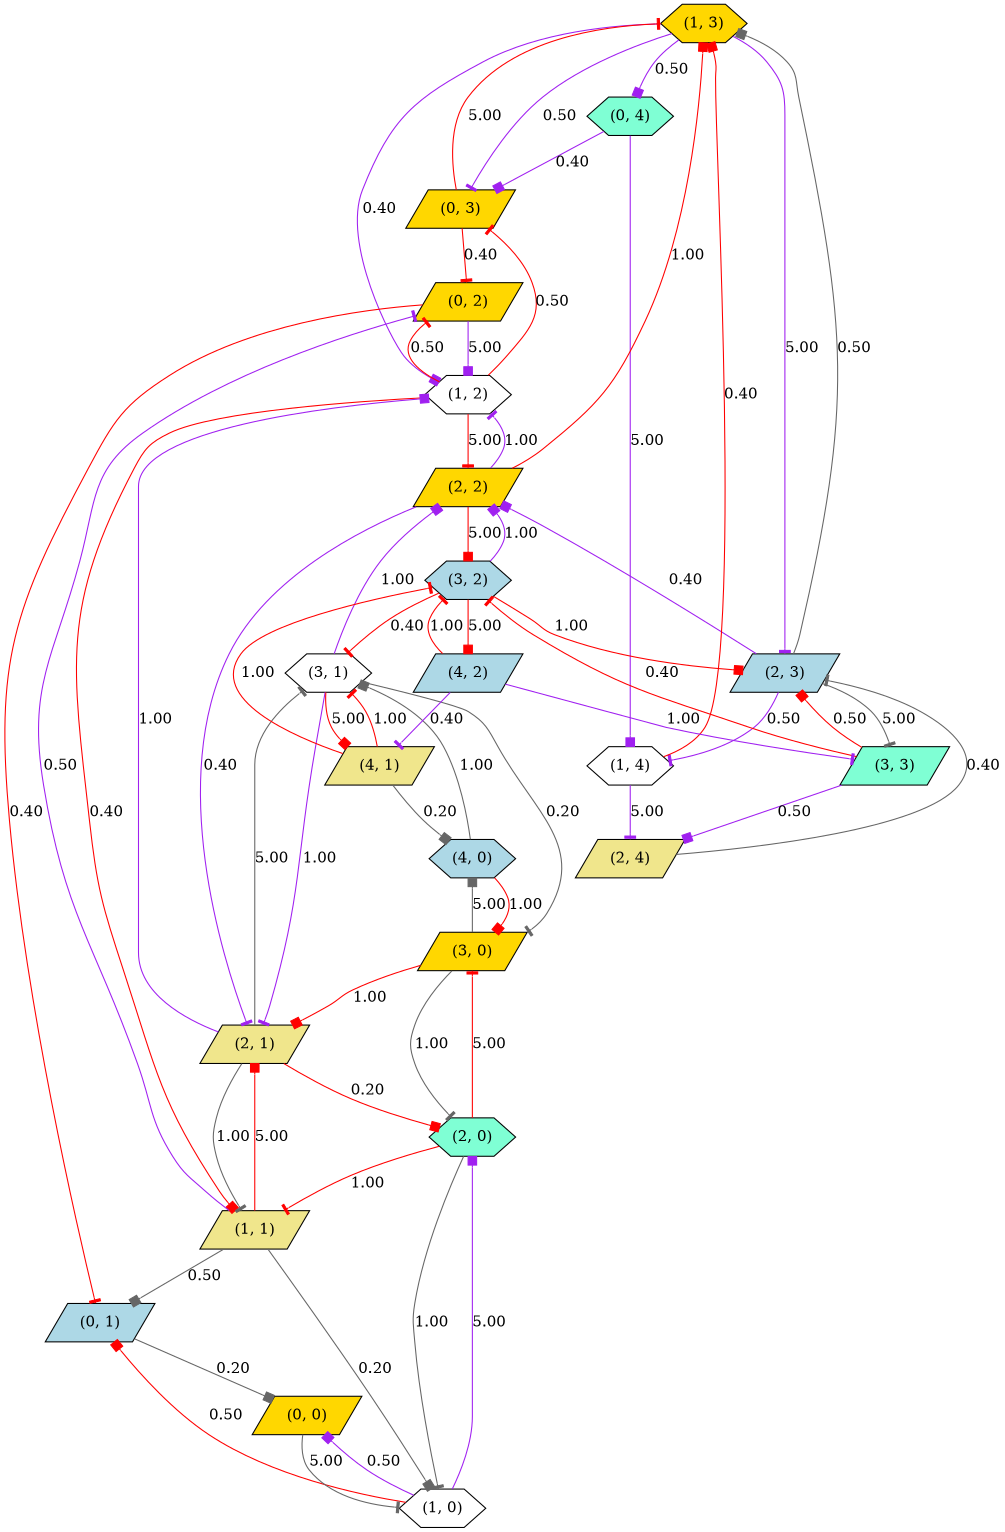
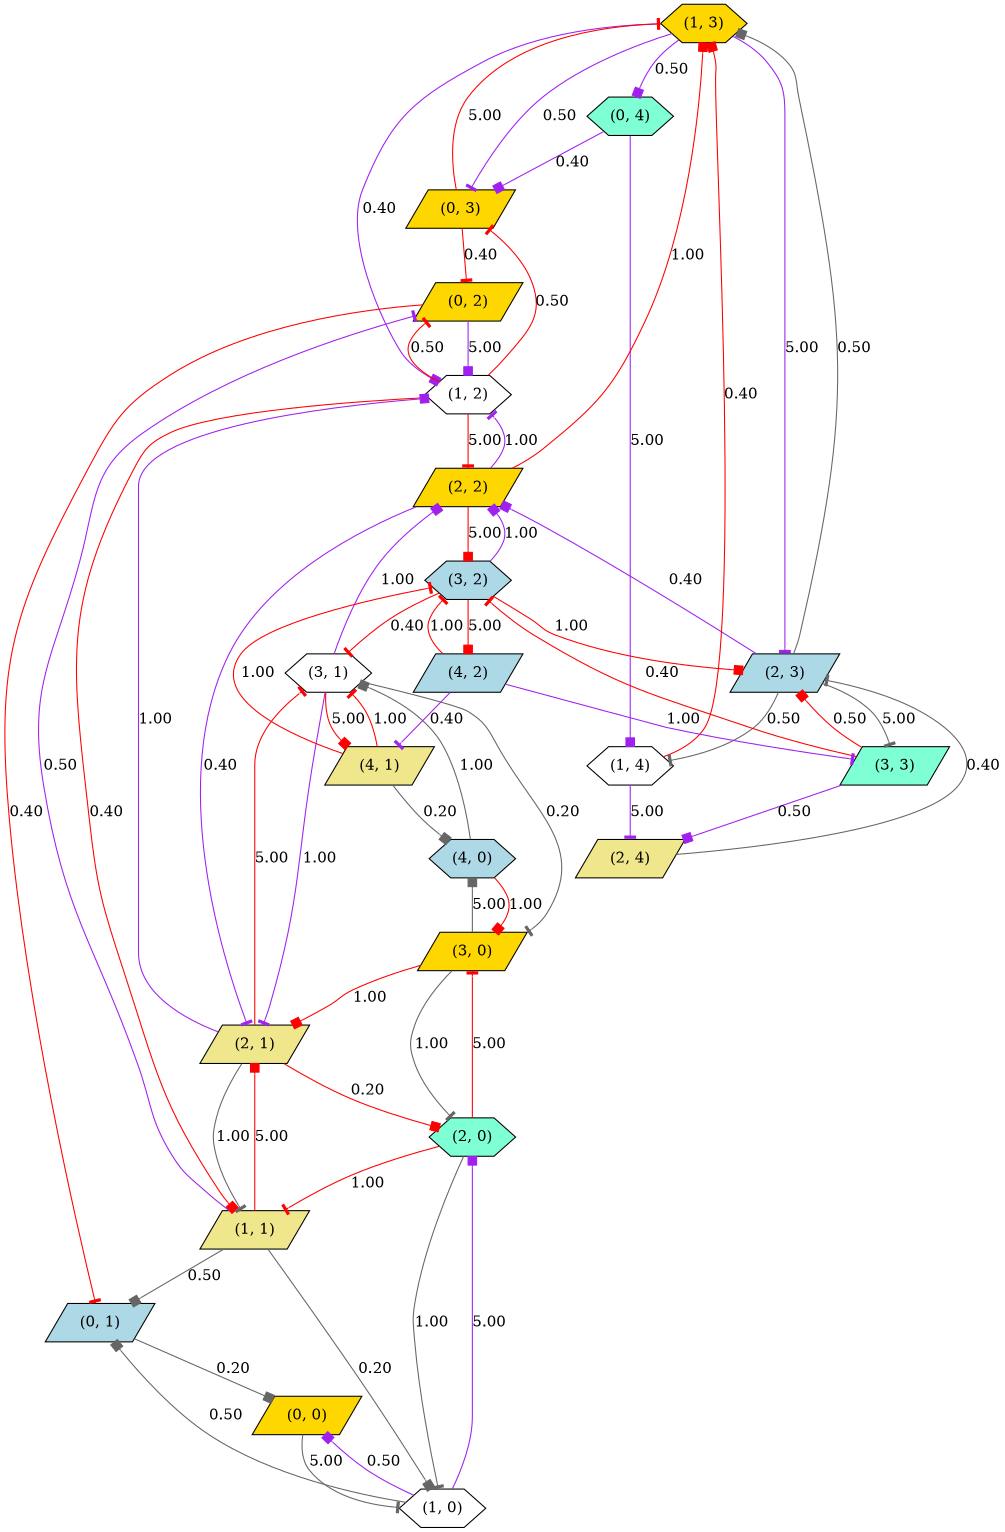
(744, 735) -> (744, 735)
(255, 851) -> (255, 851)
(247, 1456) -> (247, 1456)
